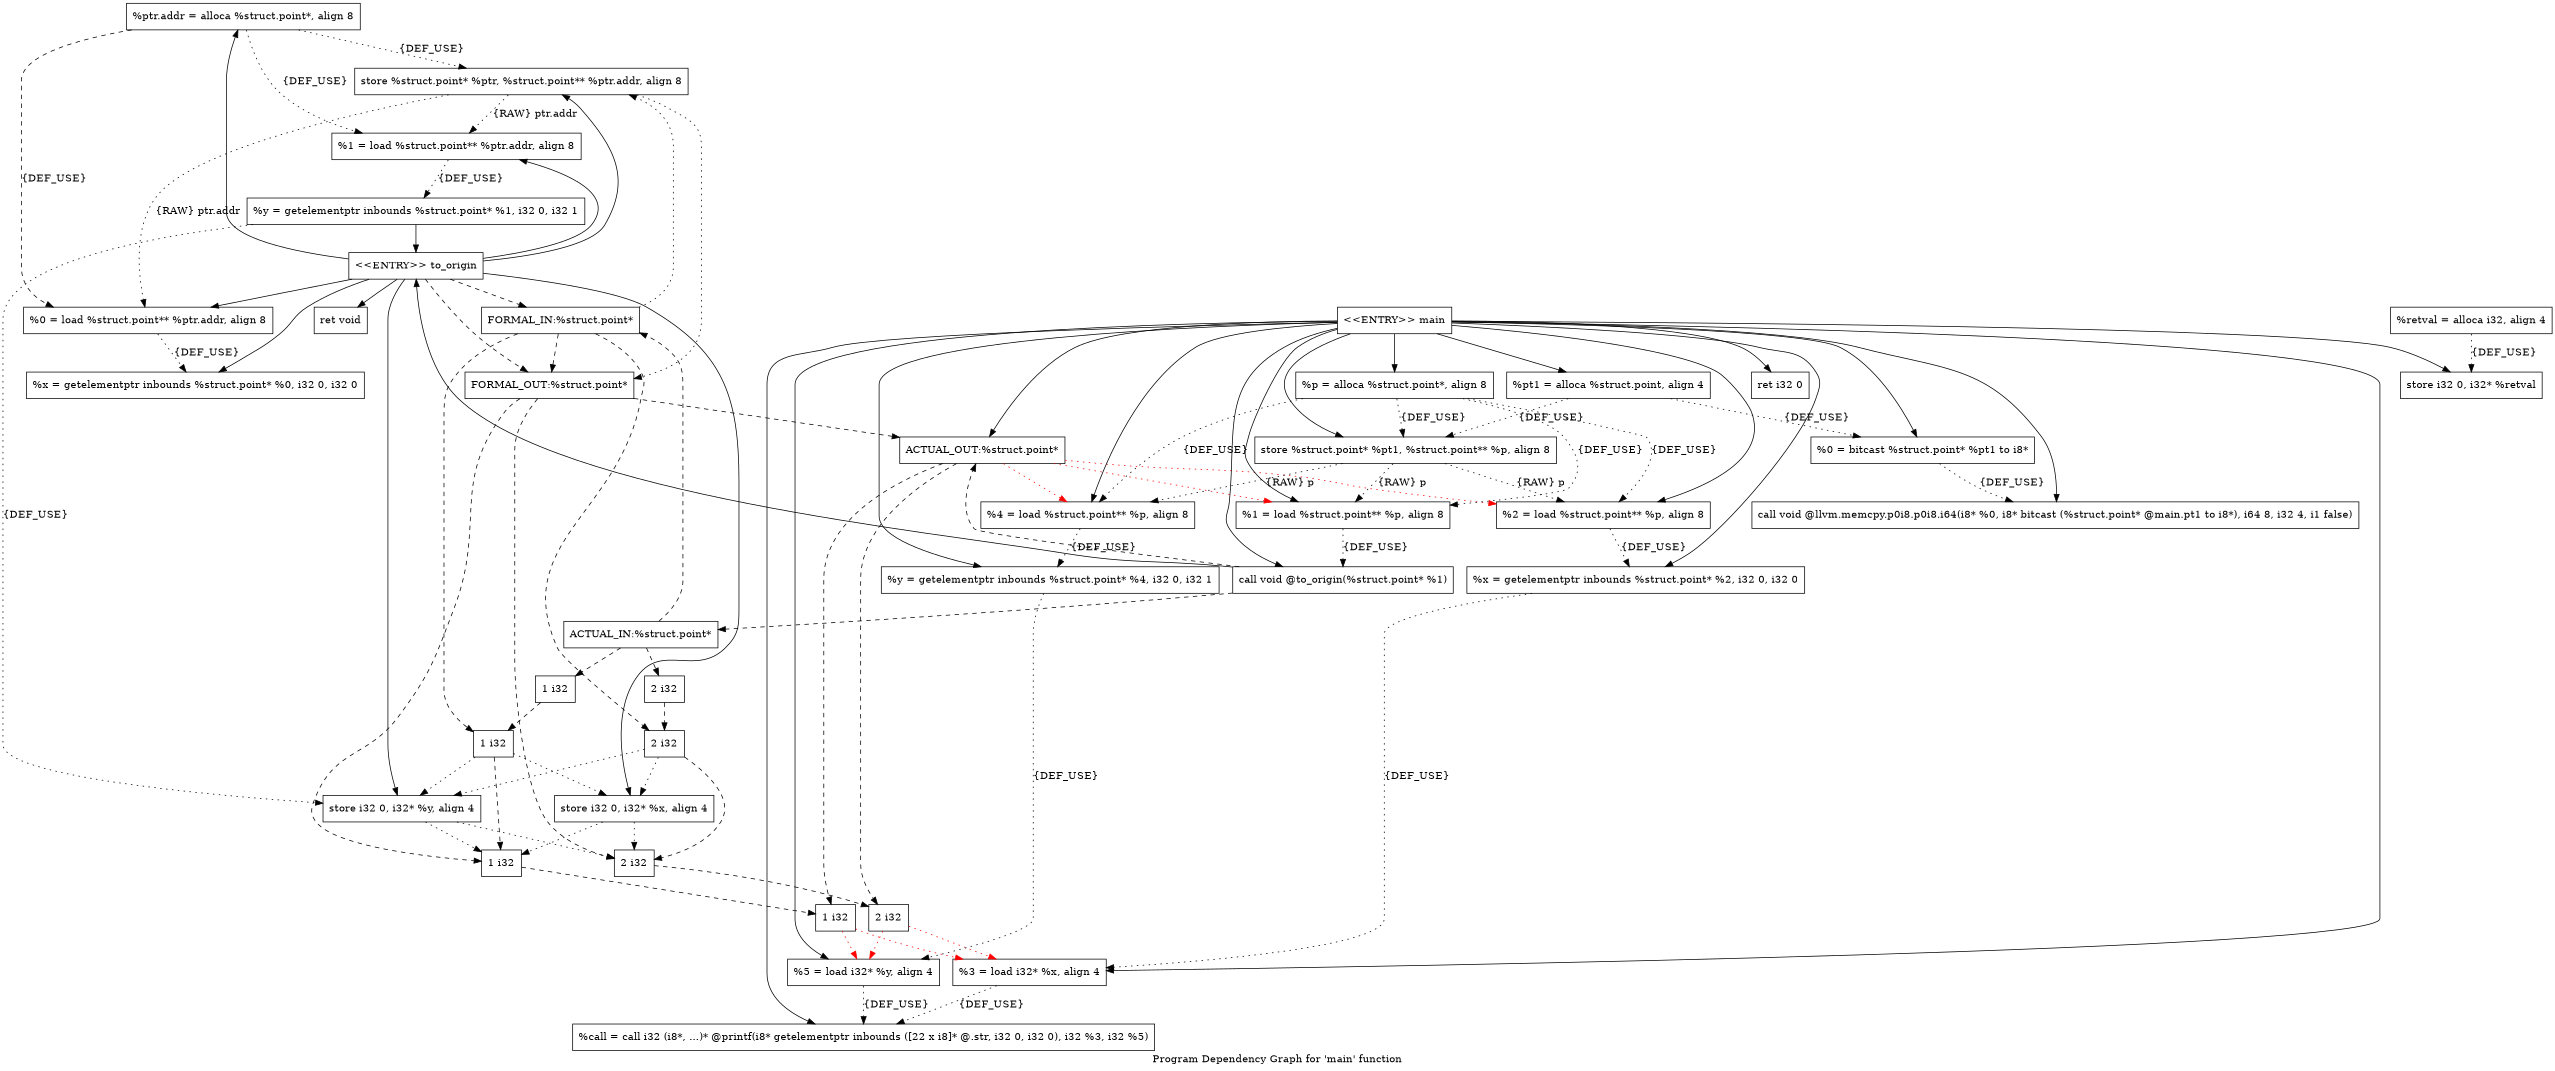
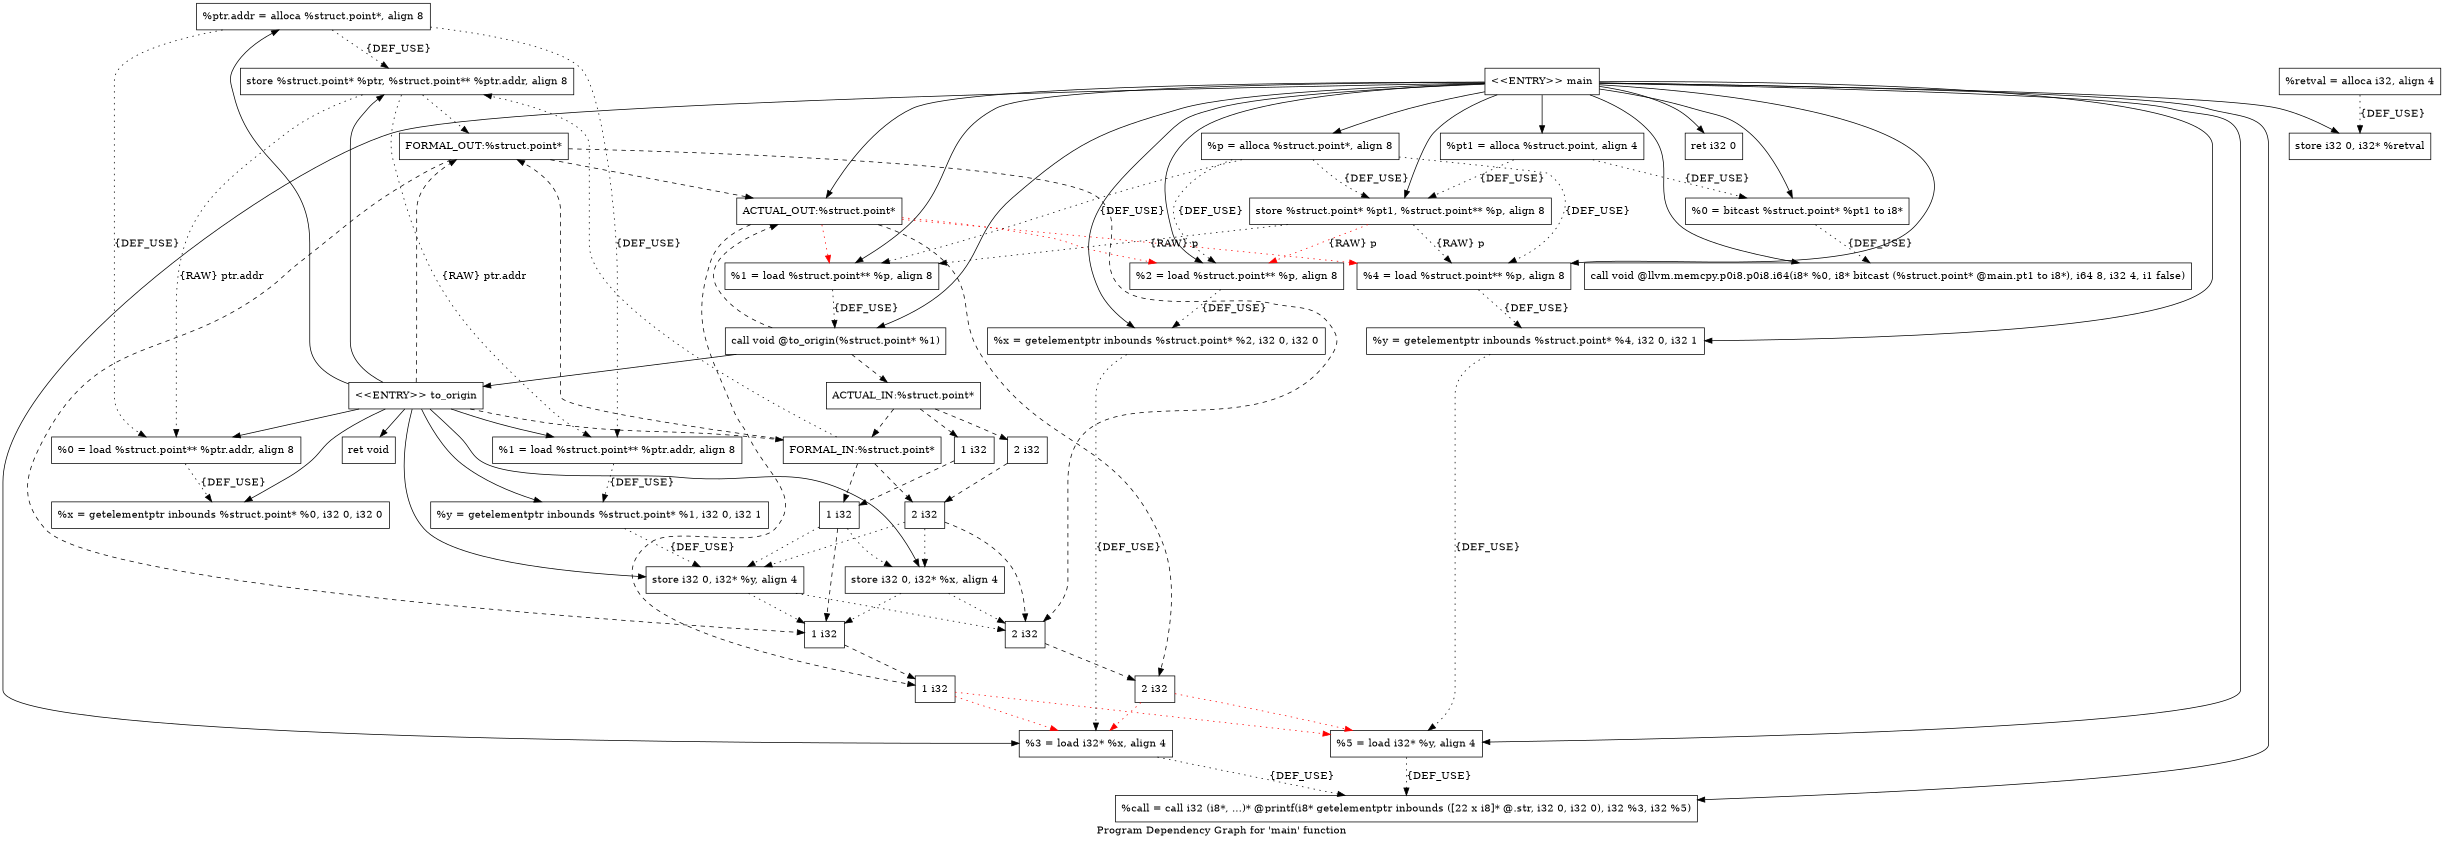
(21, 134) -> (114, 199)
(416, 235) -> (467, 468)
(1501, 482) -> (1322, 242)
